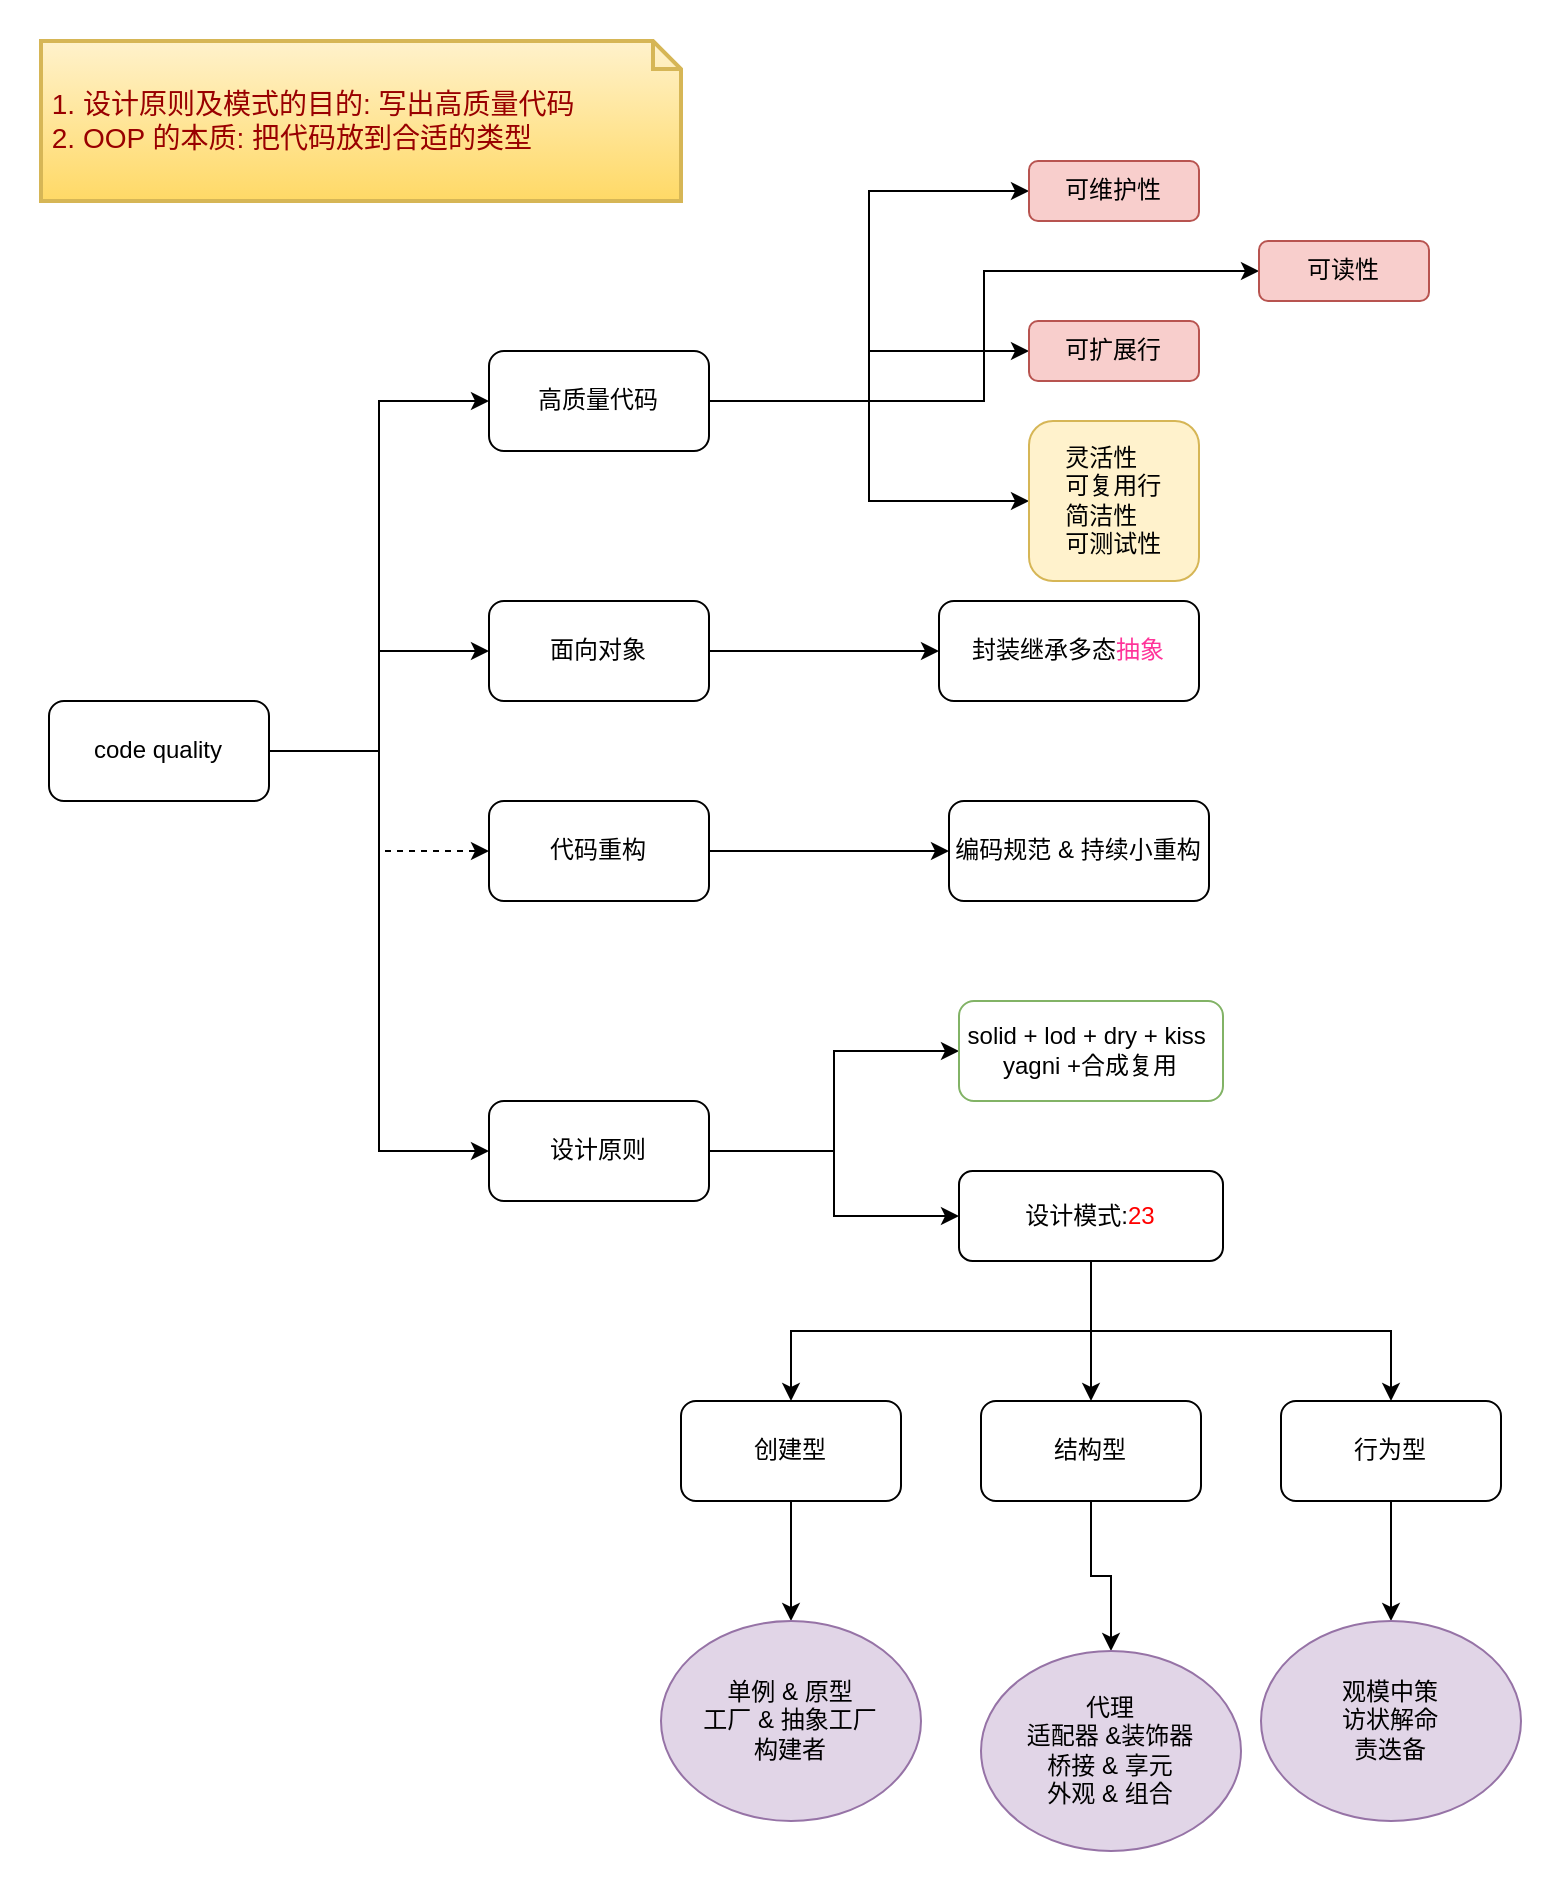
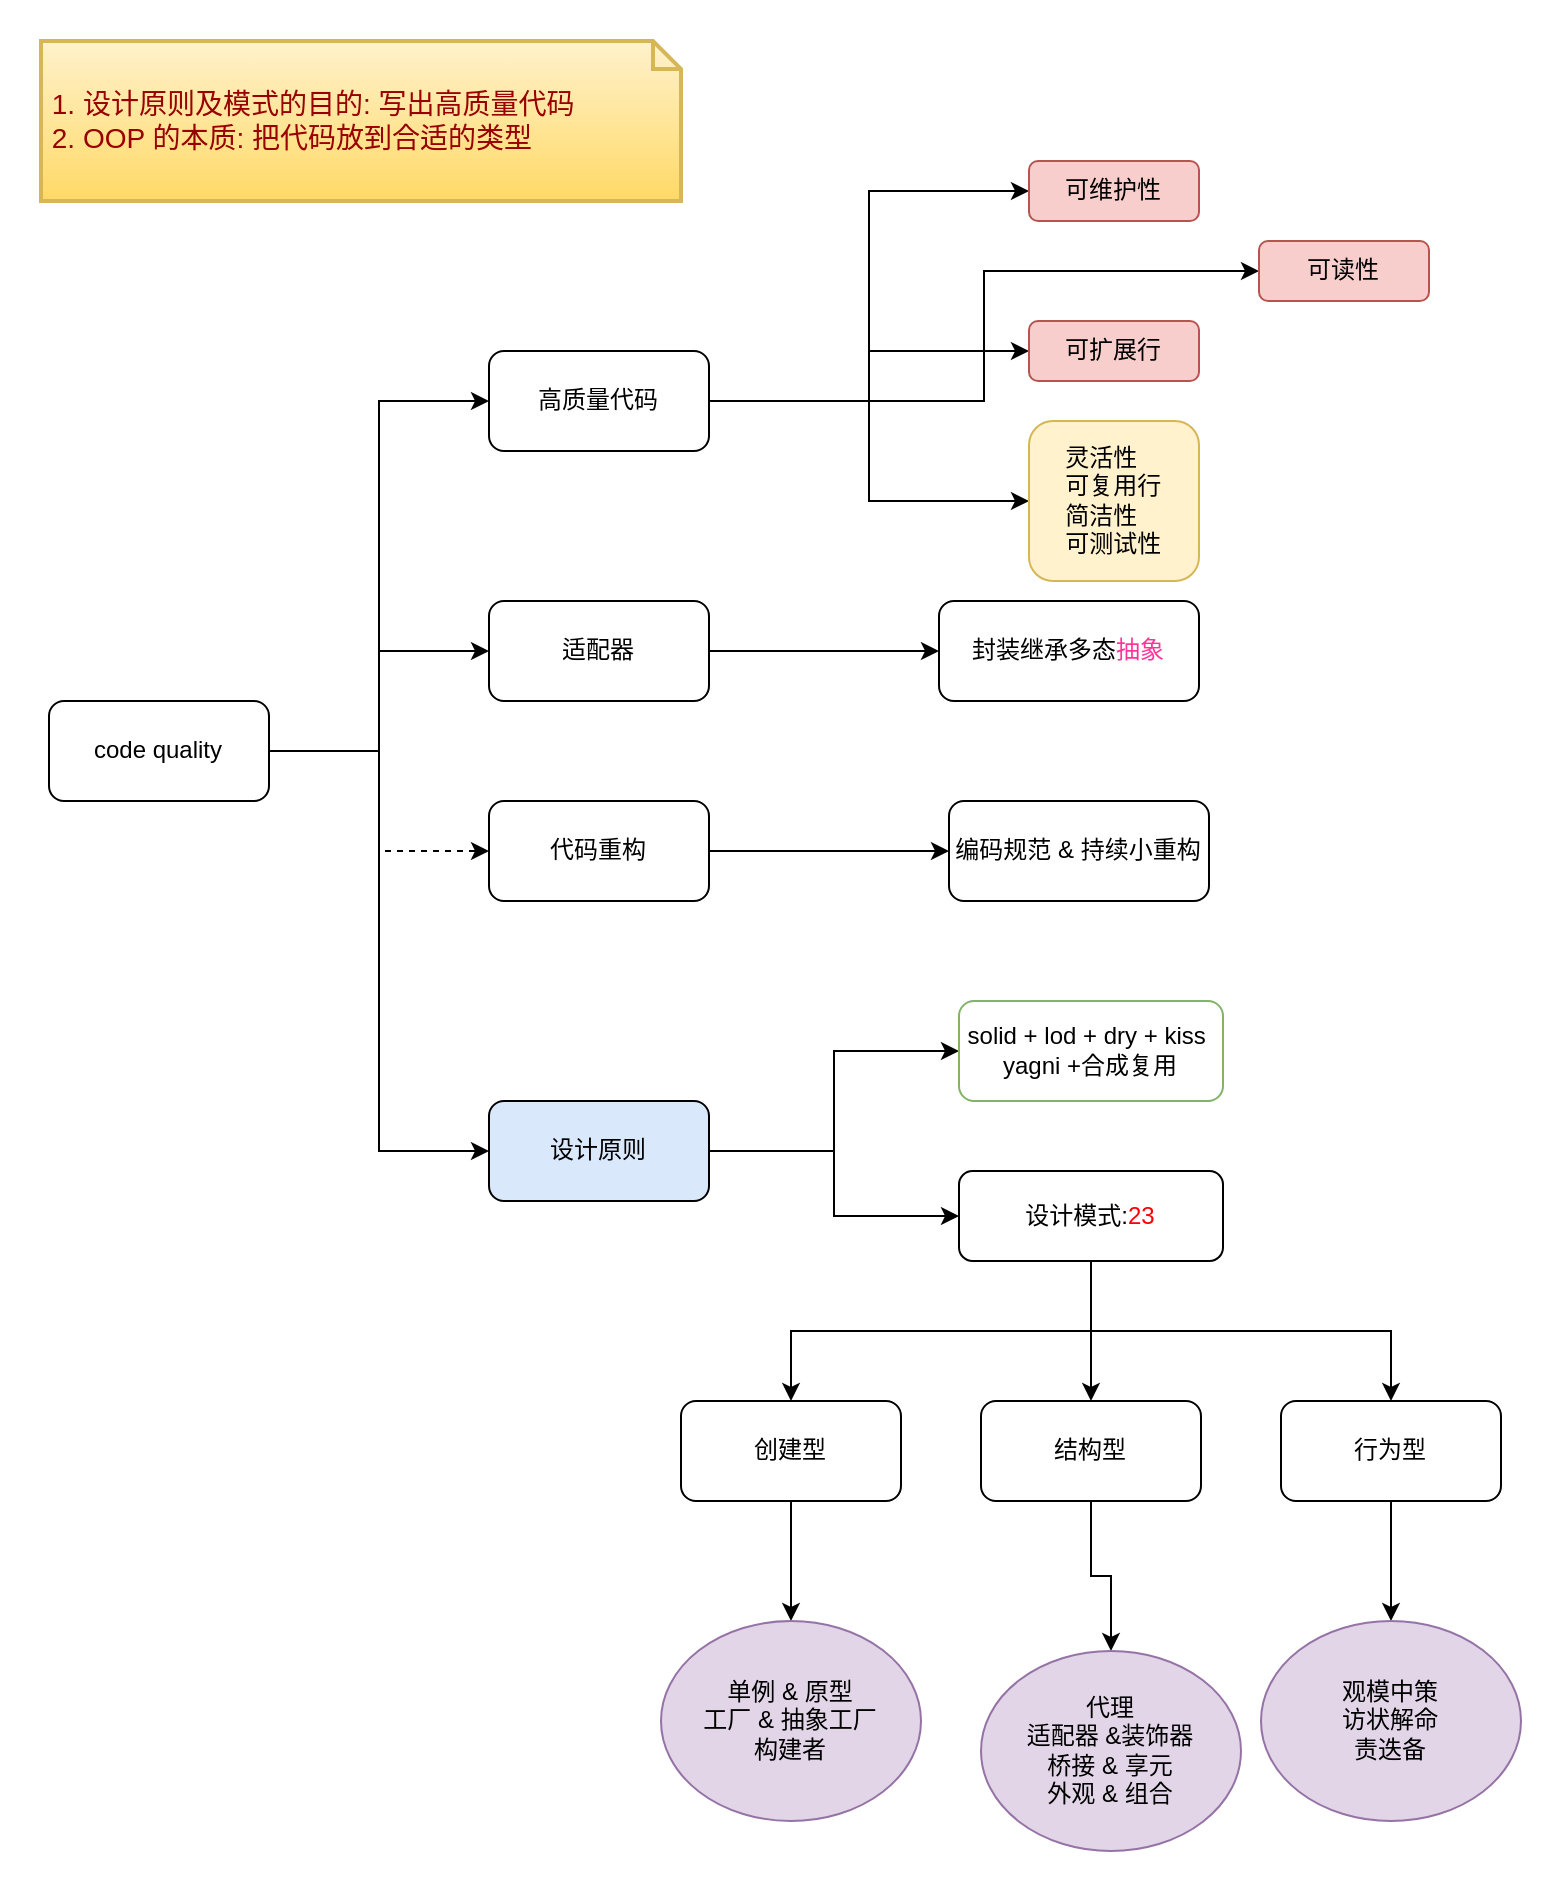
(599, 651) -> (599, 651)
(599, 1151) -> (599, 1151)
